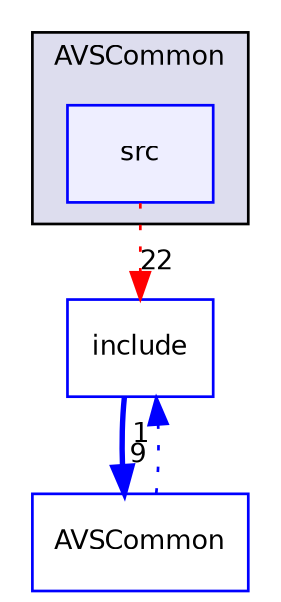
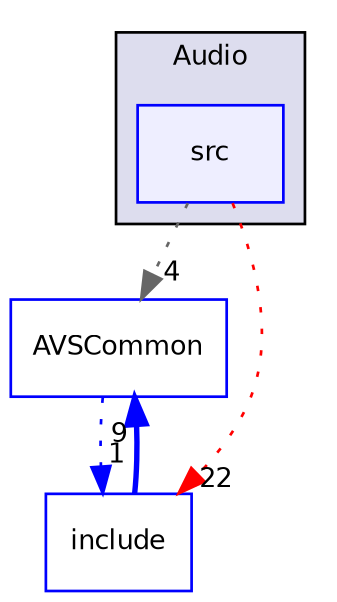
(140, 58) -> (210, 58)
none -> (170, 241)
